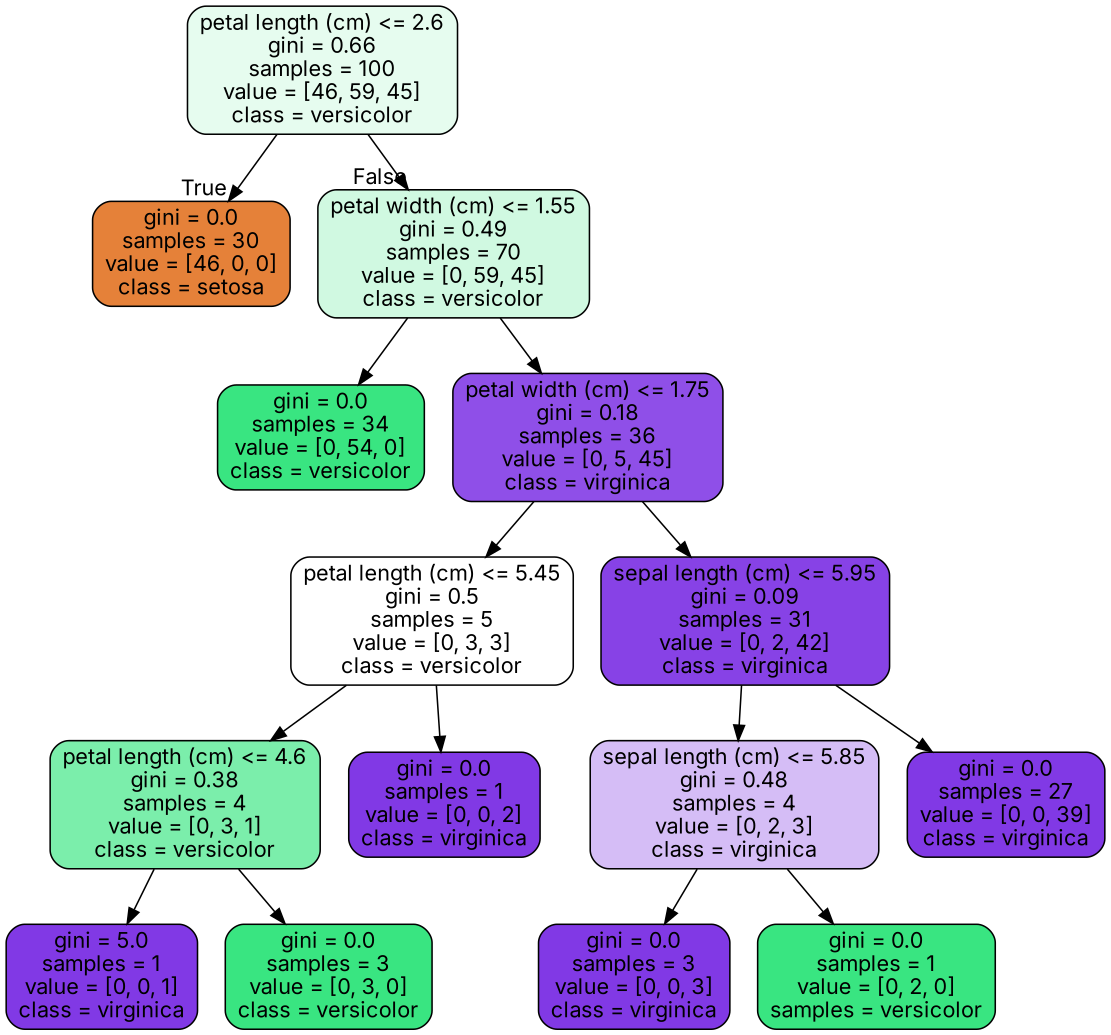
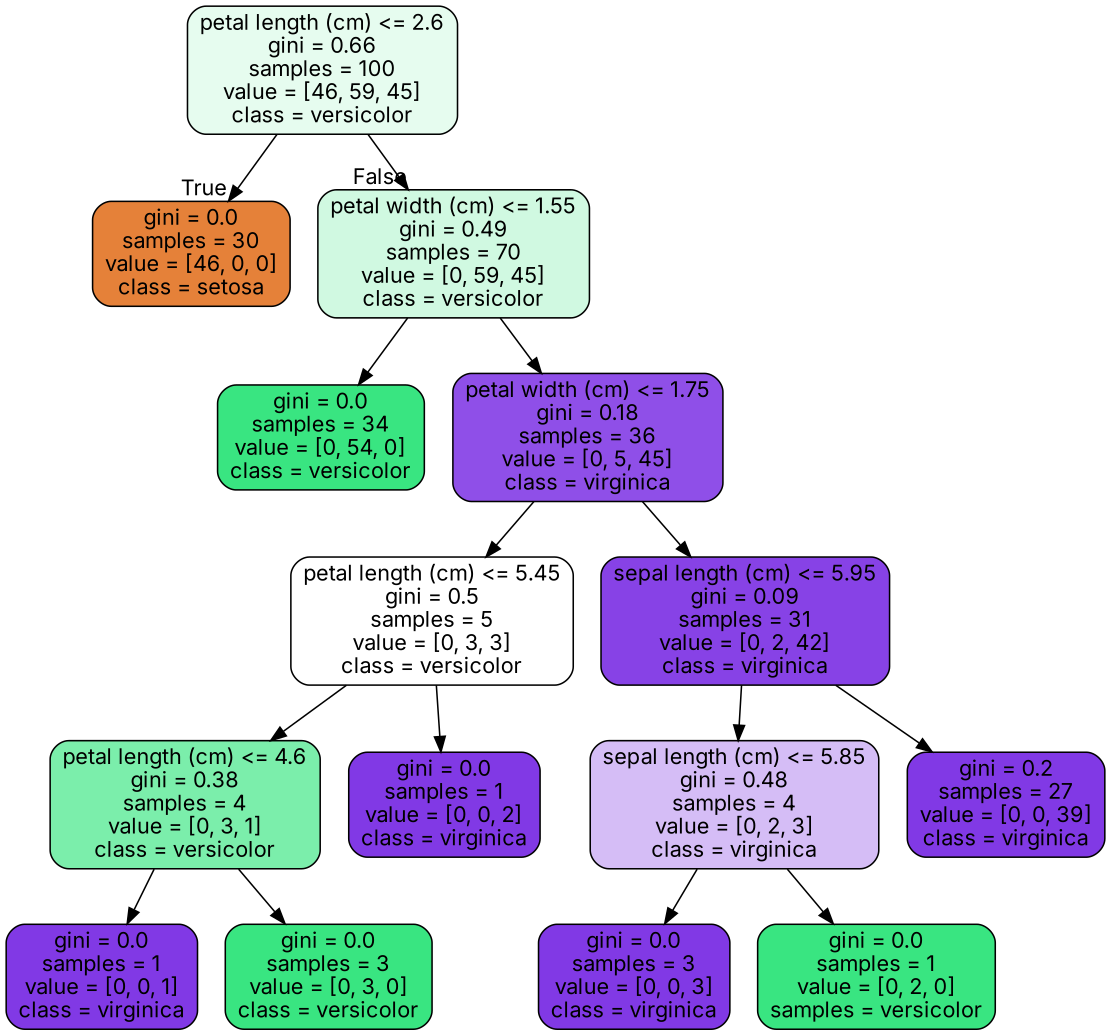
(1006, 805) -> (1006, 805)
(102, 977) -> (102, 977)
